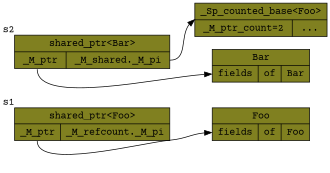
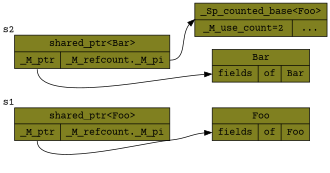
(244, 28) -> (244, 28)
(118, 60) -> (115, 60)
